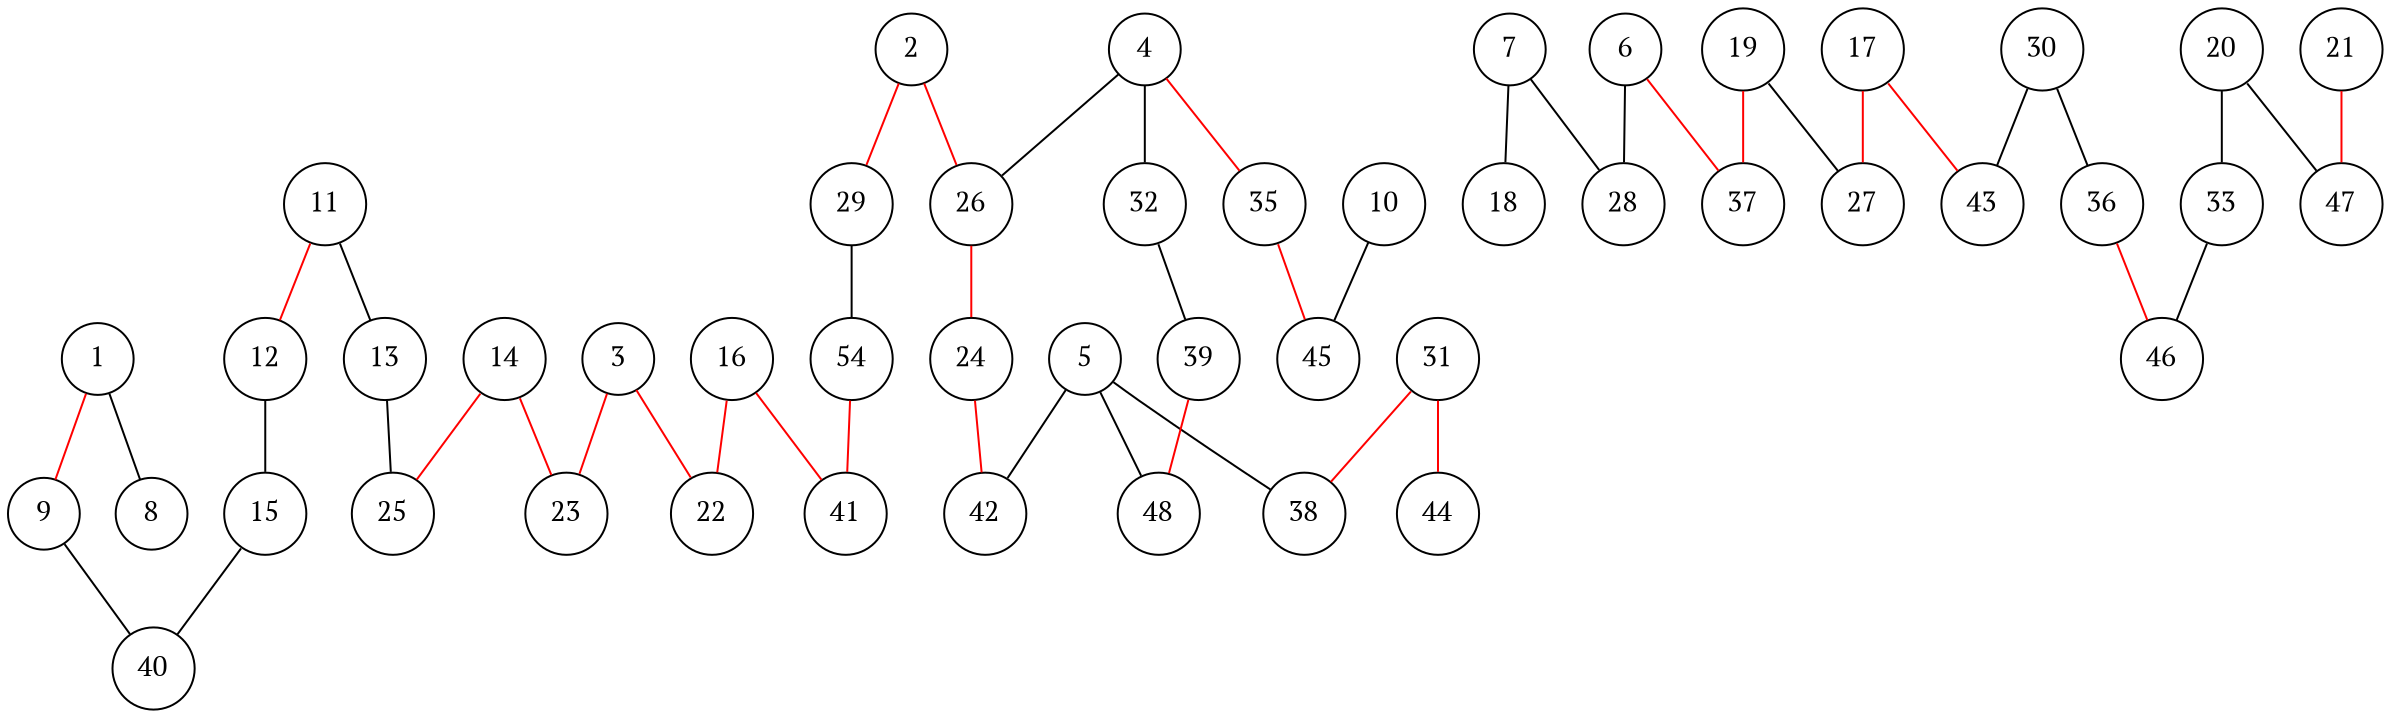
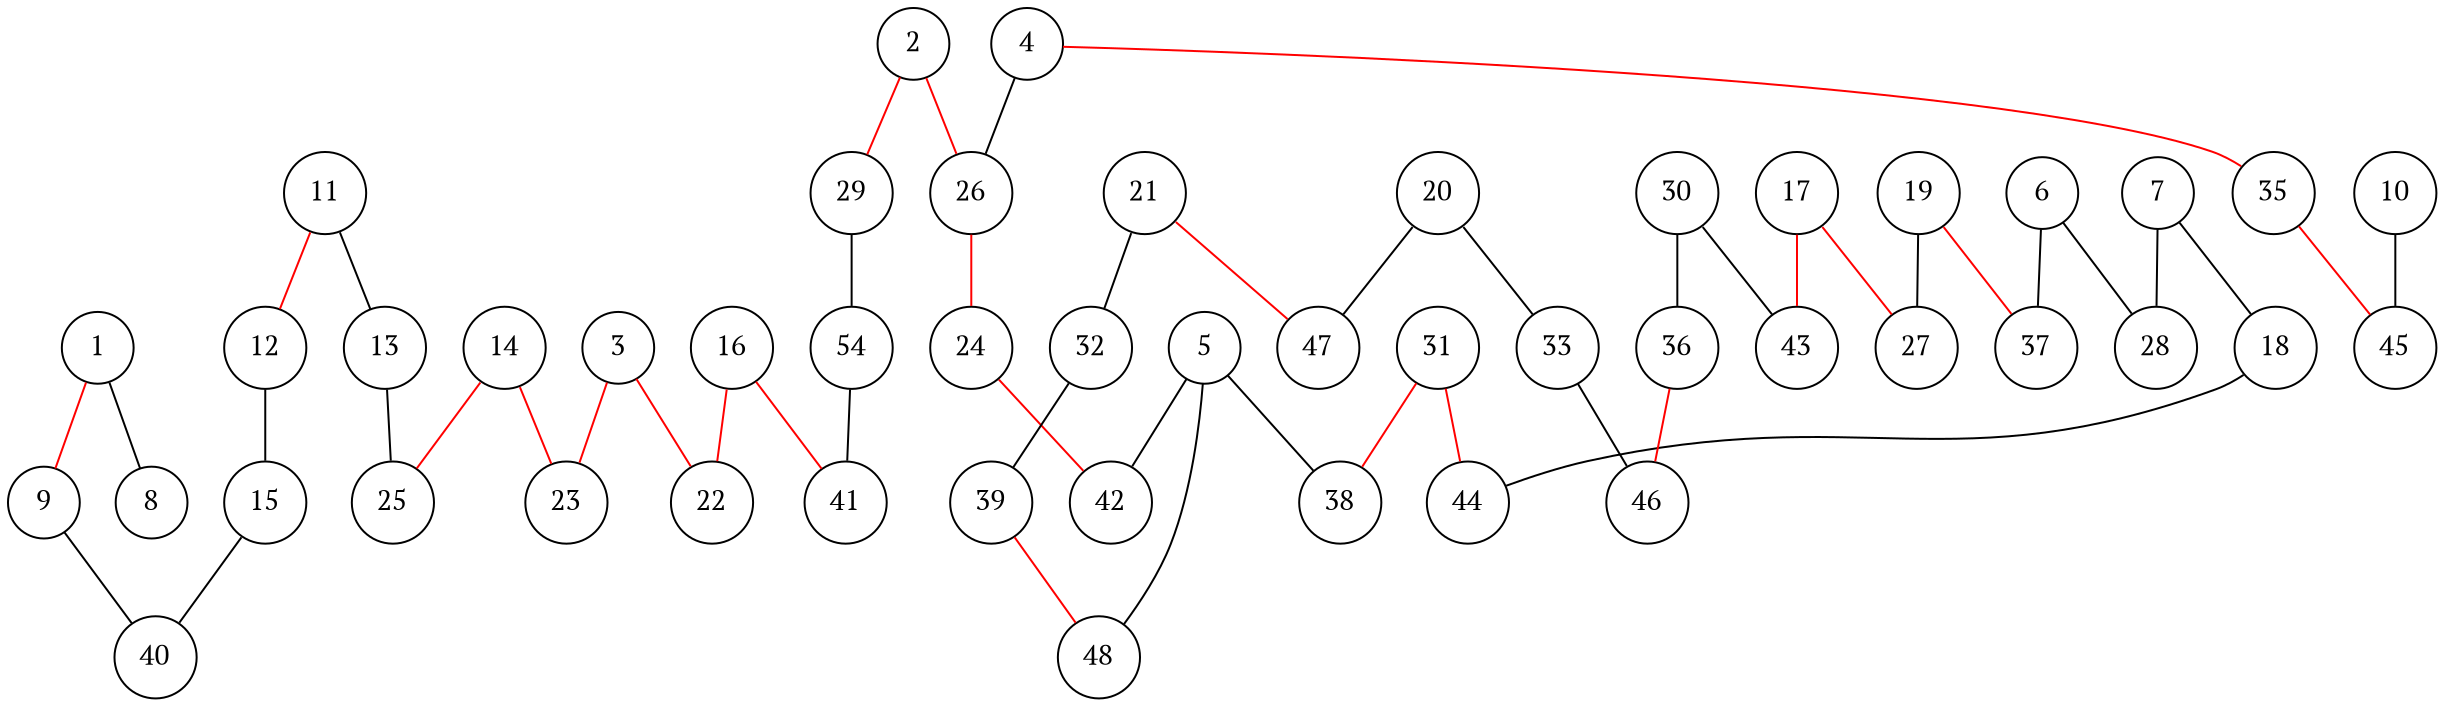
(1145, 124) -> (1118, 271)
(1683, 125) -> (2039, 268)
(849, 436) -> (849, 425)
none -> (1877, 438)
